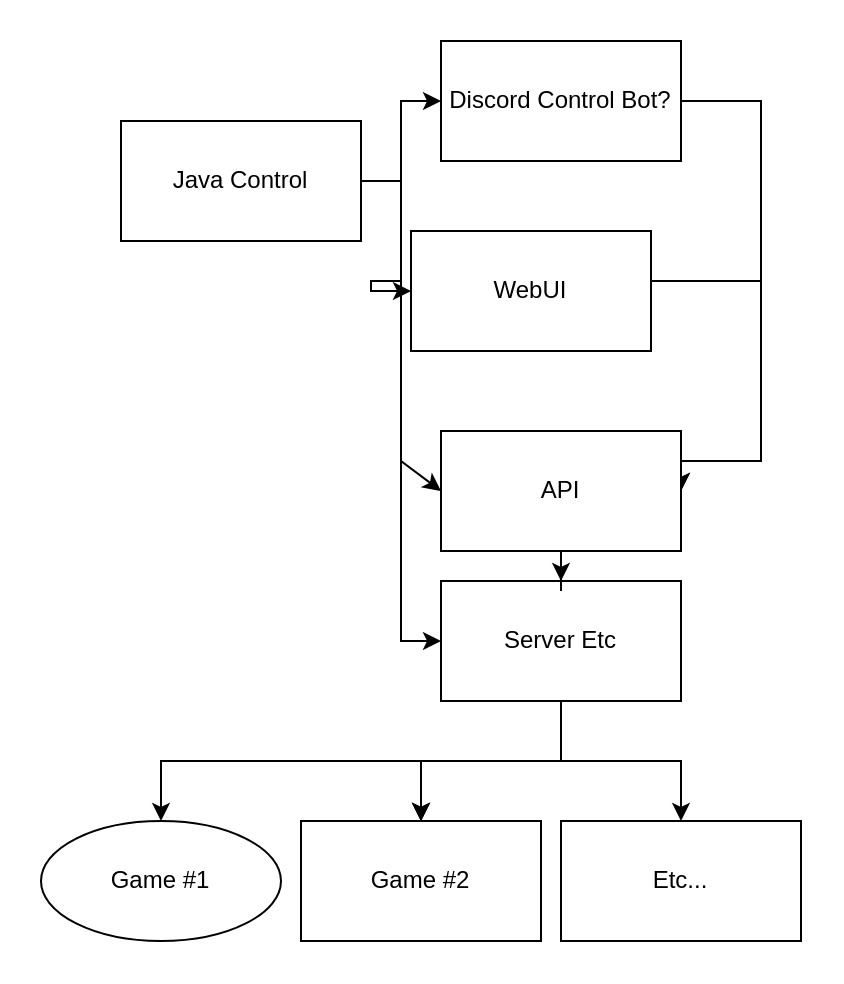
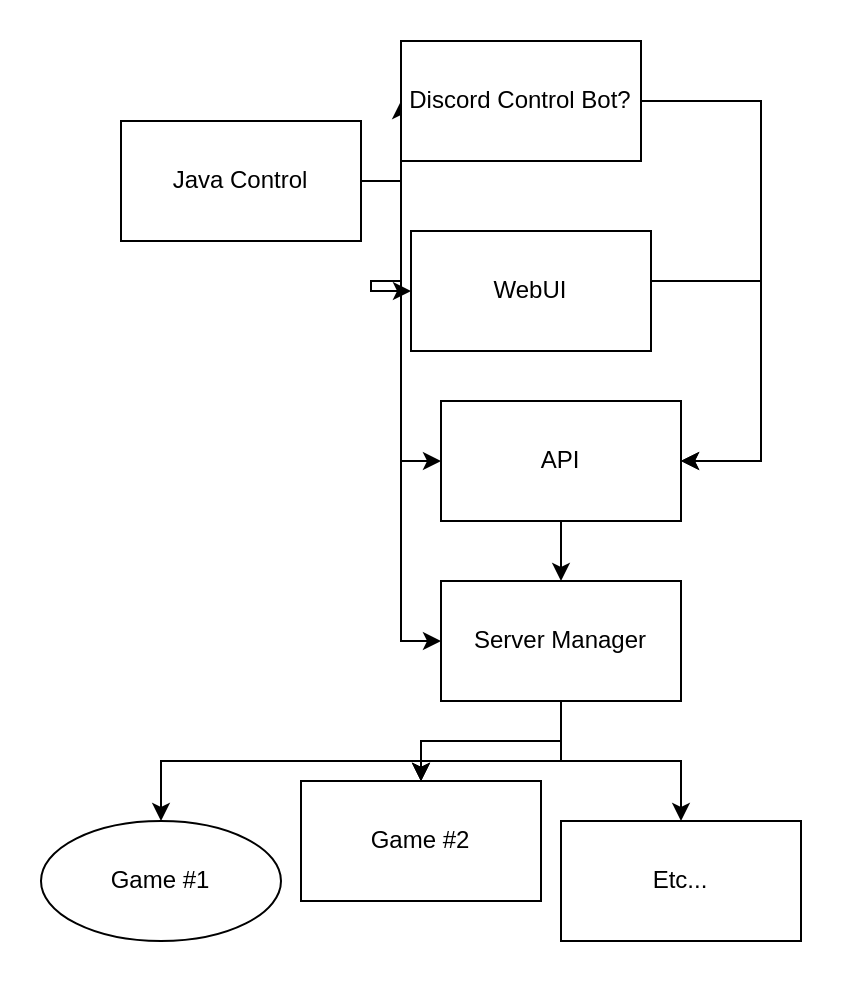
(561, 101) -> (521, 101)
(561, 491) -> (561, 461)
(561, 641) -> (561, 641)
(421, 881) -> (421, 841)
